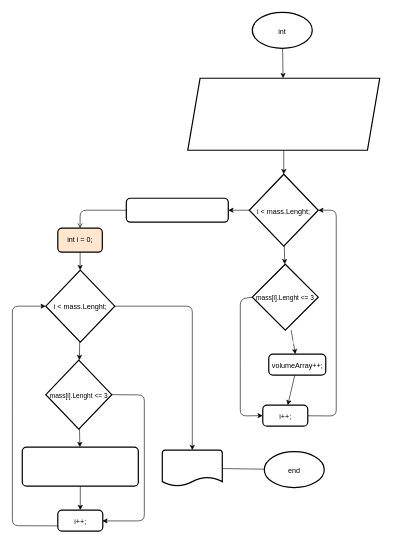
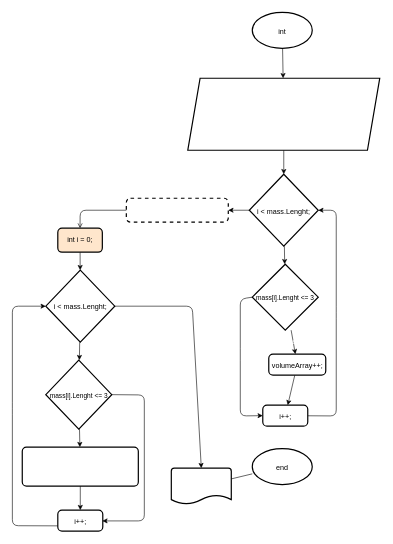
(177, 210) -> (177, 210)
(192, 468) -> (201, 486)
(294, 470) -> (282, 467)
